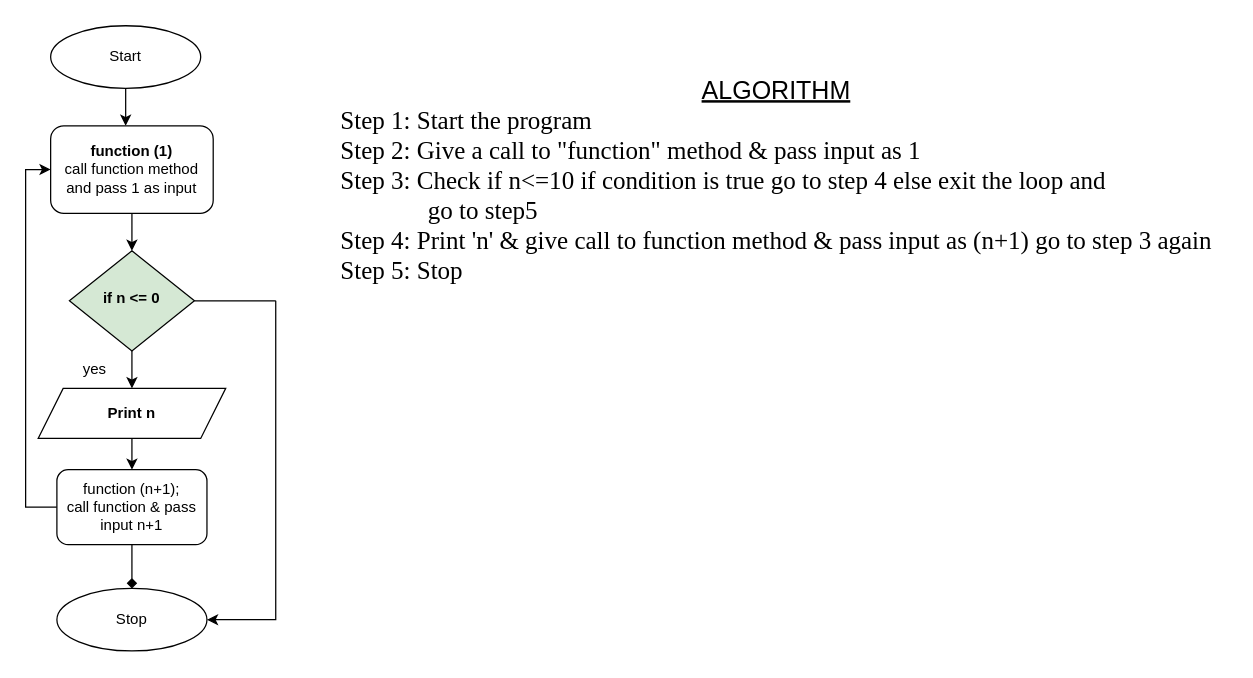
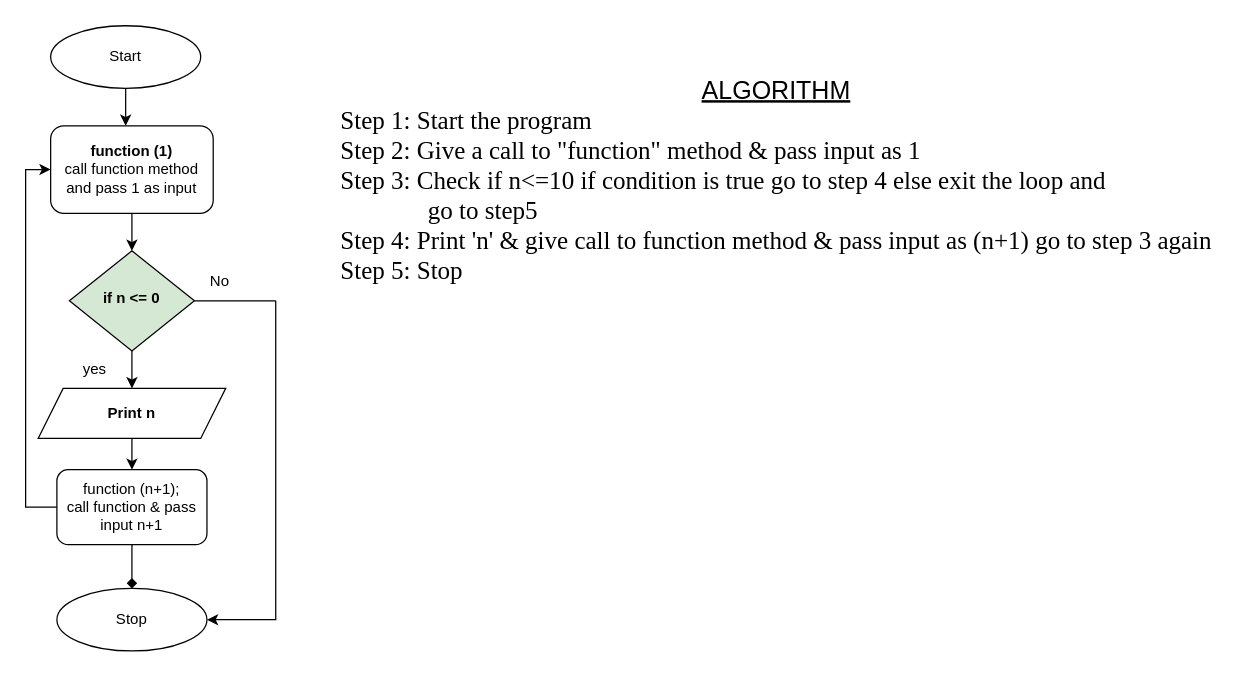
none -> (219, 282)
